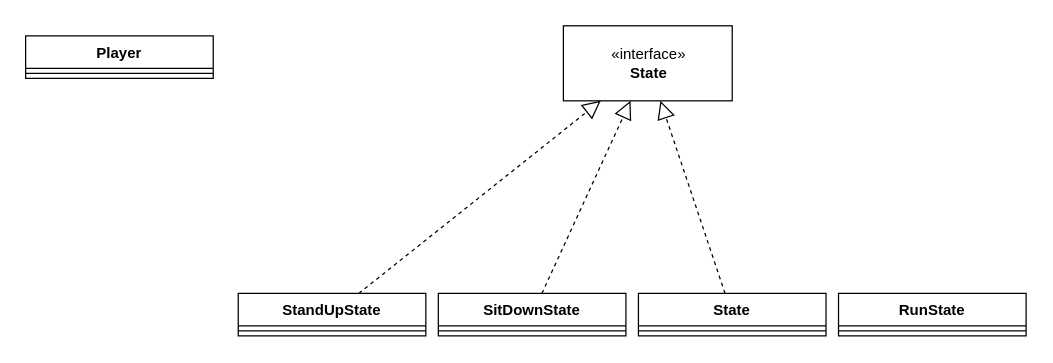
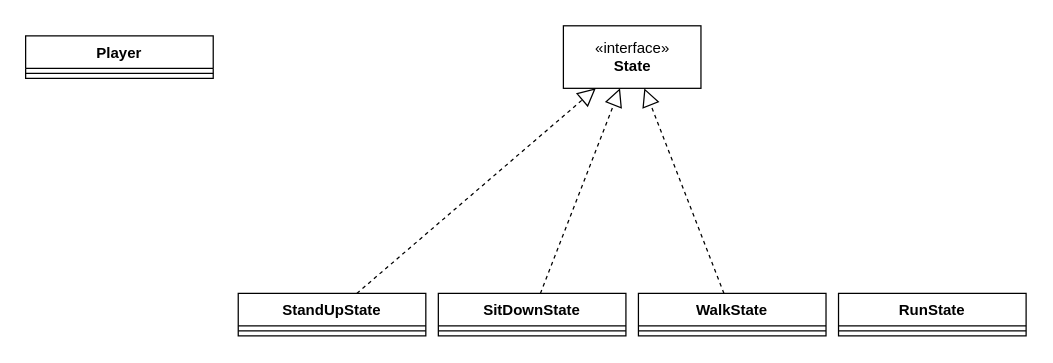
(648, 63) -> (632, 57)
(731, 310) -> (731, 310)
